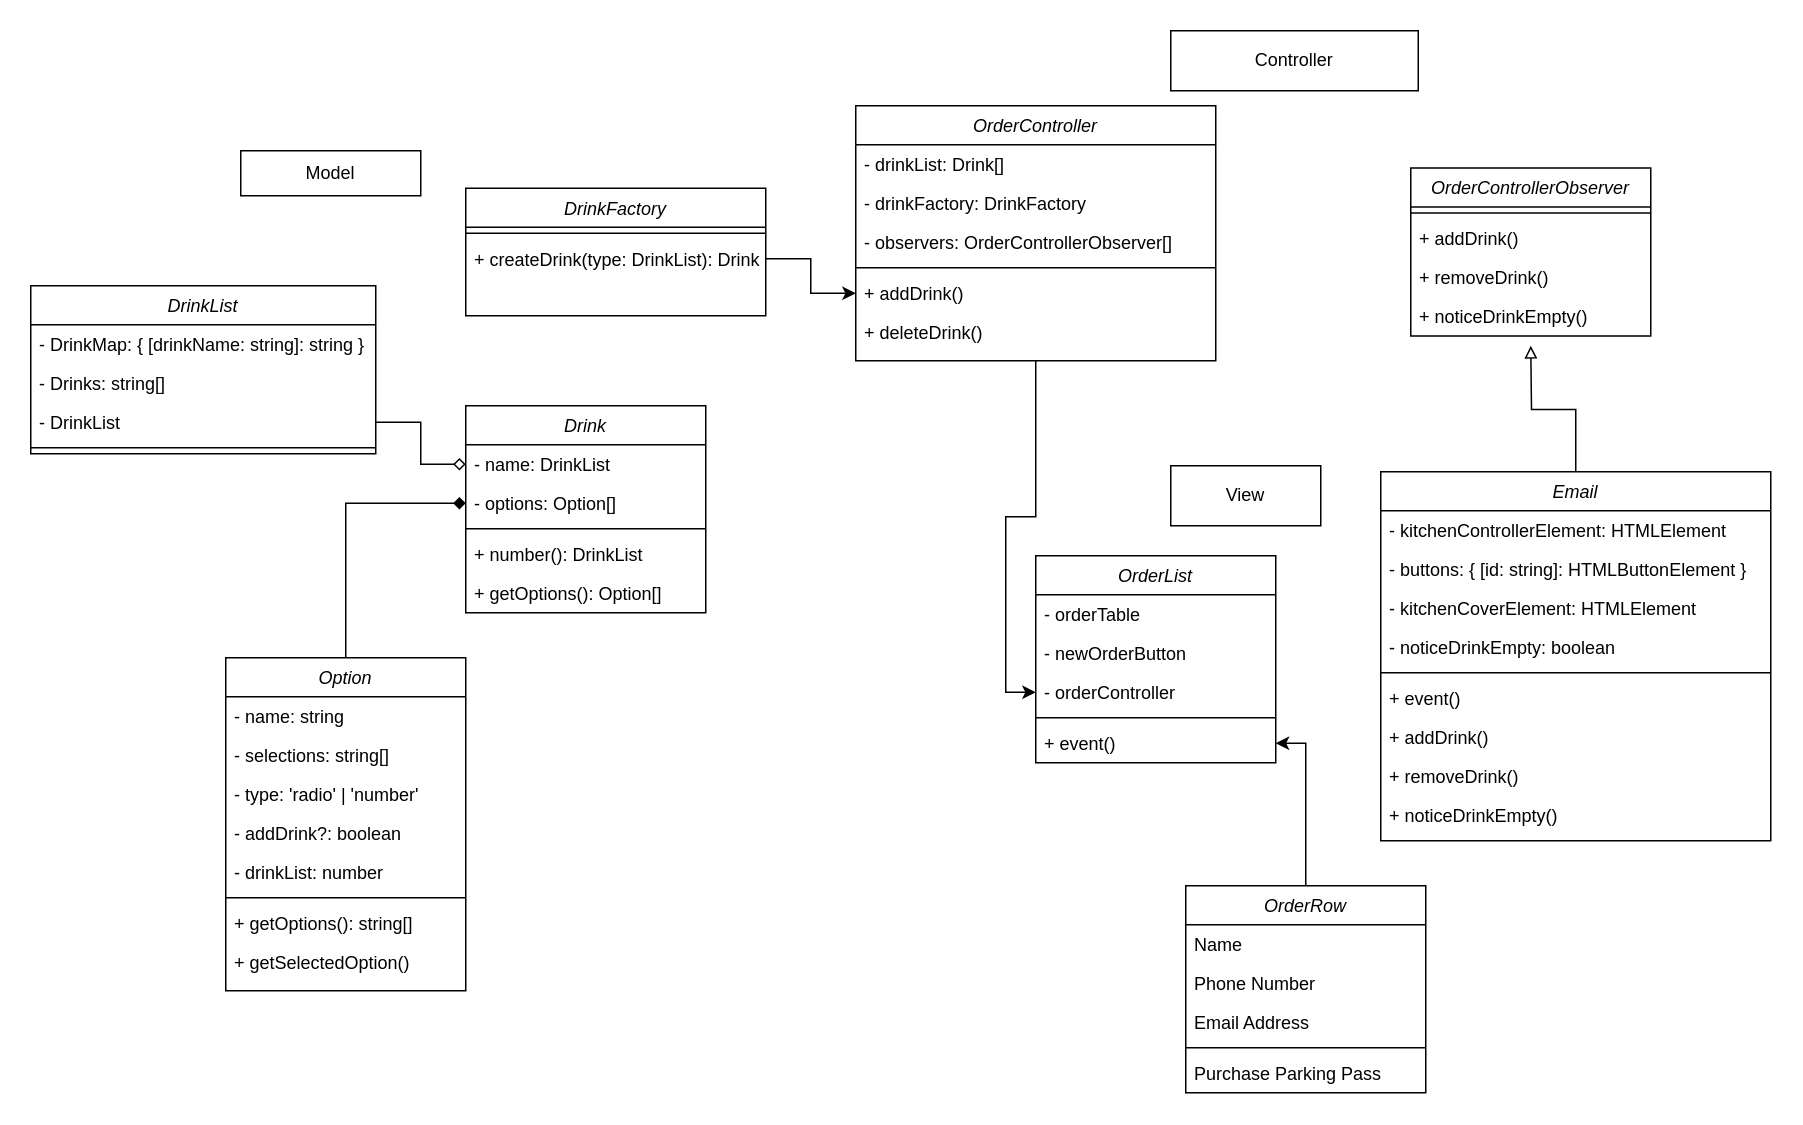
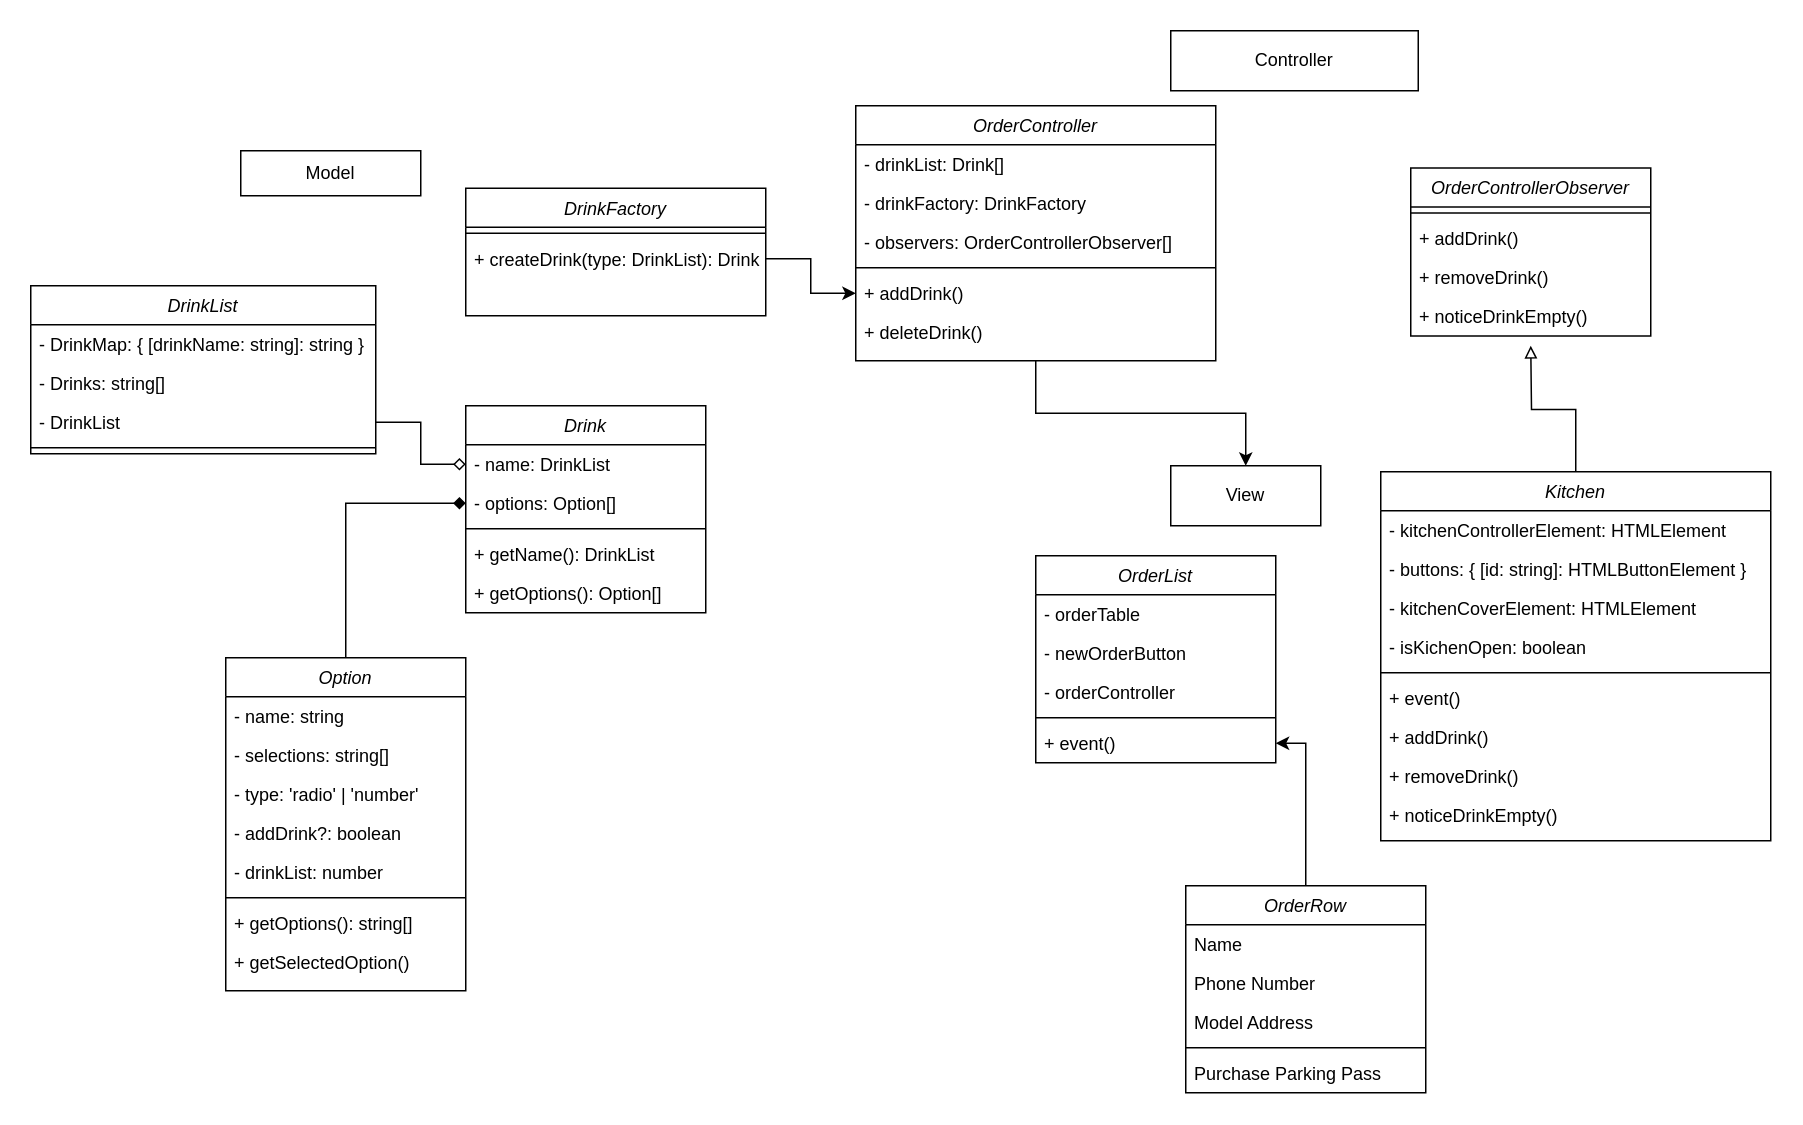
(1575, 492) -> (1575, 492)
(1006, 546) -> (1160, 413)
(568, 555) -> (573, 555)
(1511, 648) -> (1491, 648)
(1253, 1023) -> (1255, 1023)
